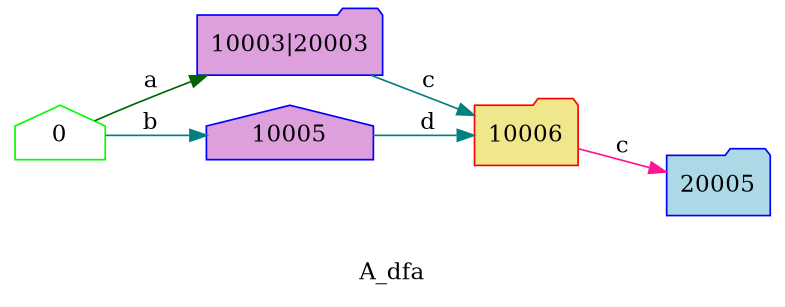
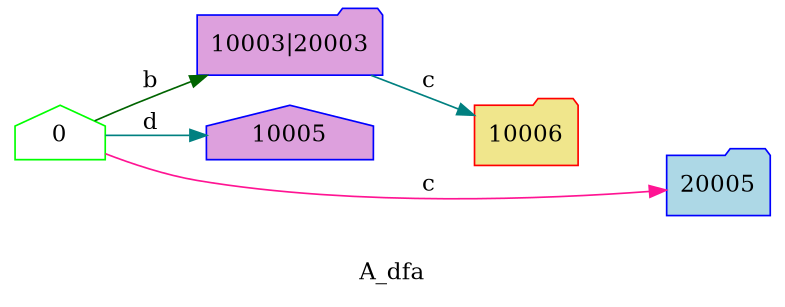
(151, 81) -> (151, 81)
(151, 123) -> (151, 123)
(415, 135) -> none
(614, 158) -> (375, 197)
